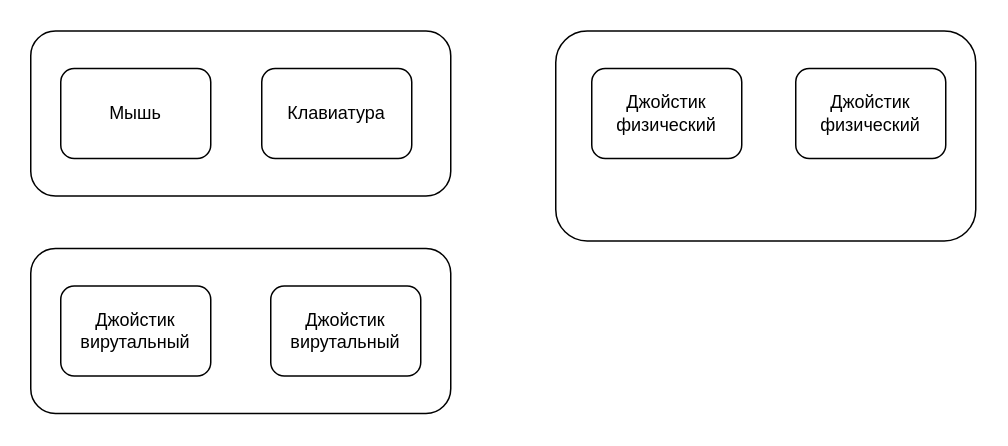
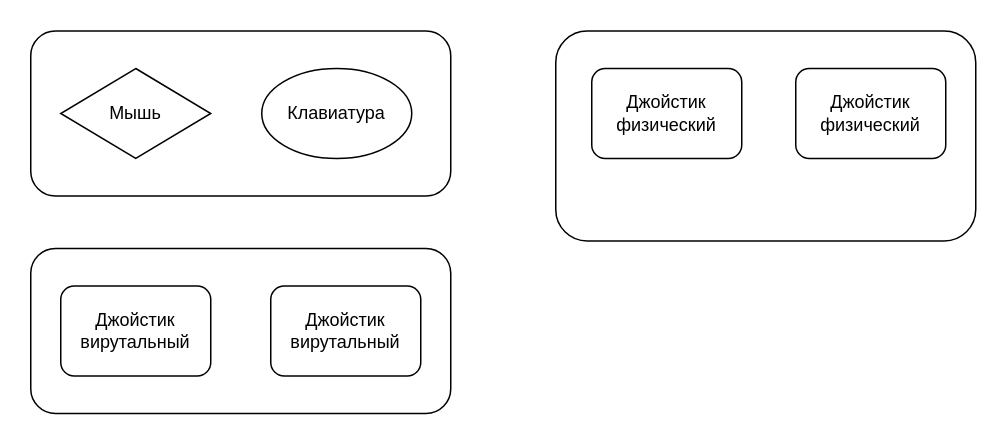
(136, 113) -> (136, 113)
(337, 113) -> (337, 113)
